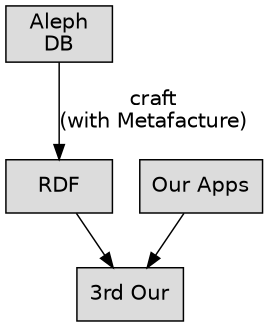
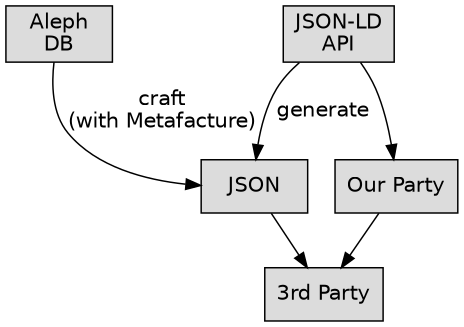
none -> (339, 34)
(59, 186) -> (254, 186)
(201, 186) -> (396, 186)
(130, 294) -> (324, 294)
